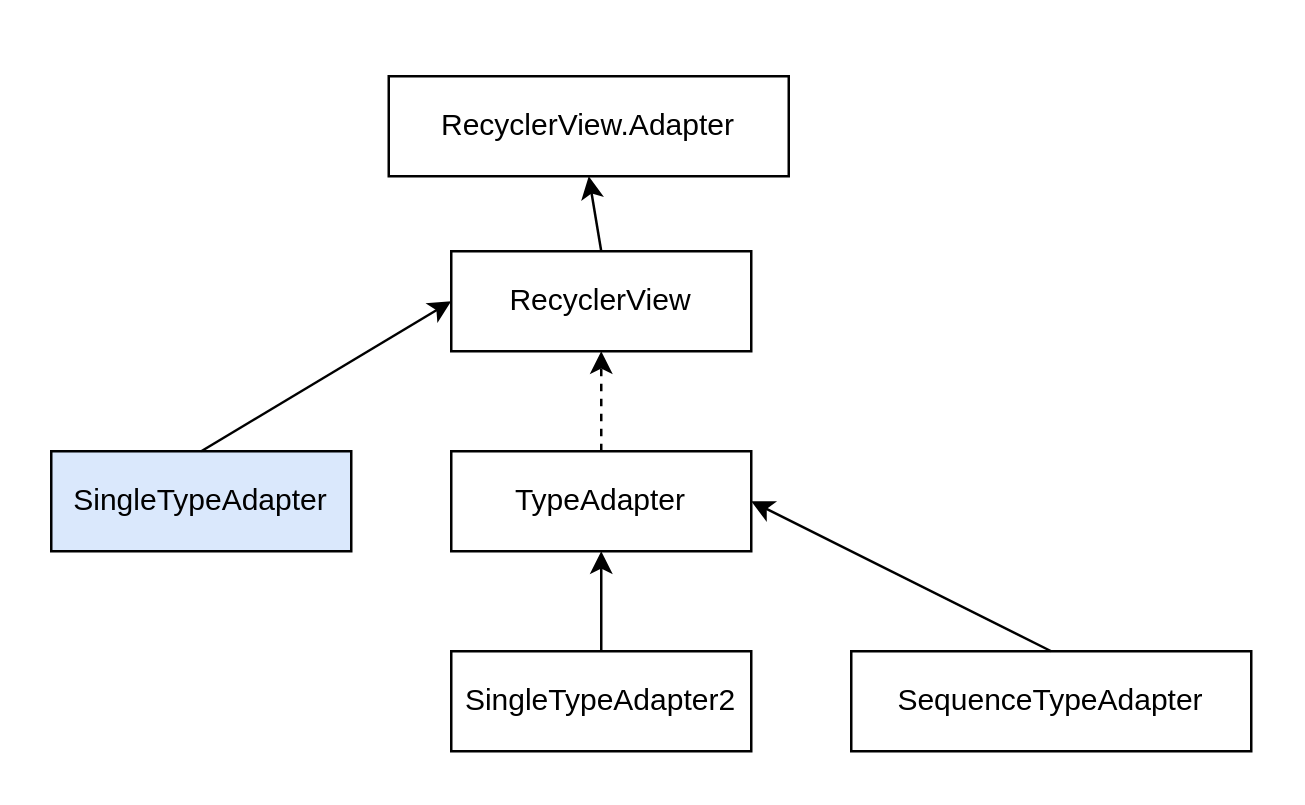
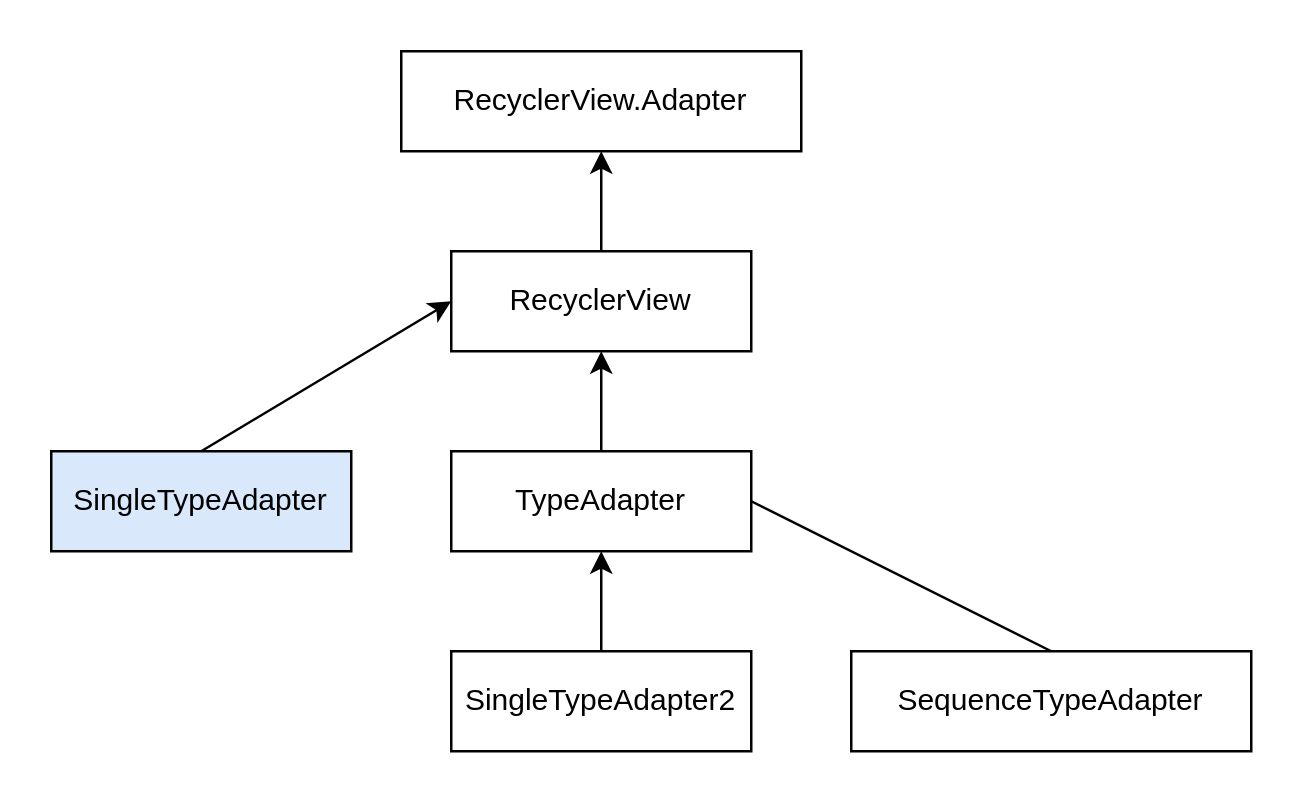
(589, 126) -> (601, 101)
(601, 410) -> (601, 410)
(767, 509) -> (760, 506)
